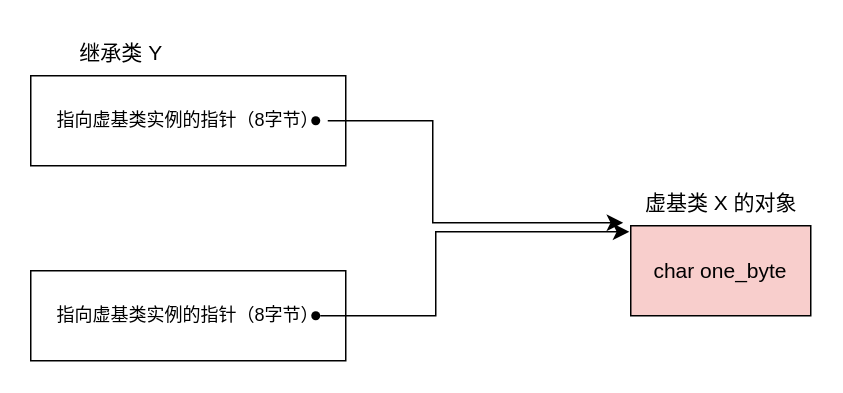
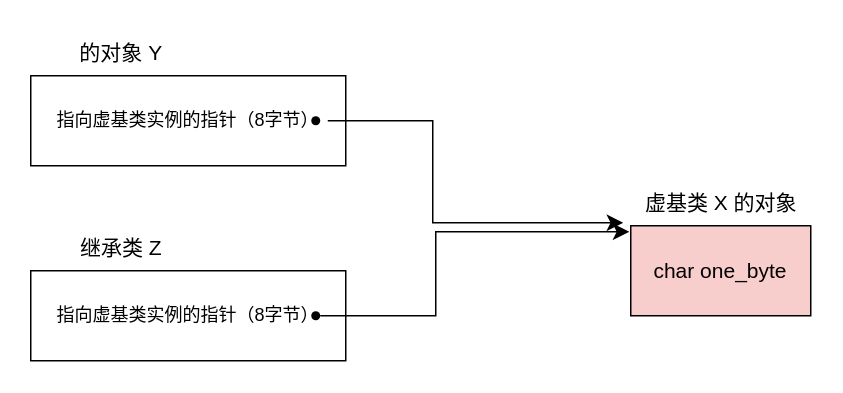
(122, 53) -> (122, 53)
none -> (121, 248)
